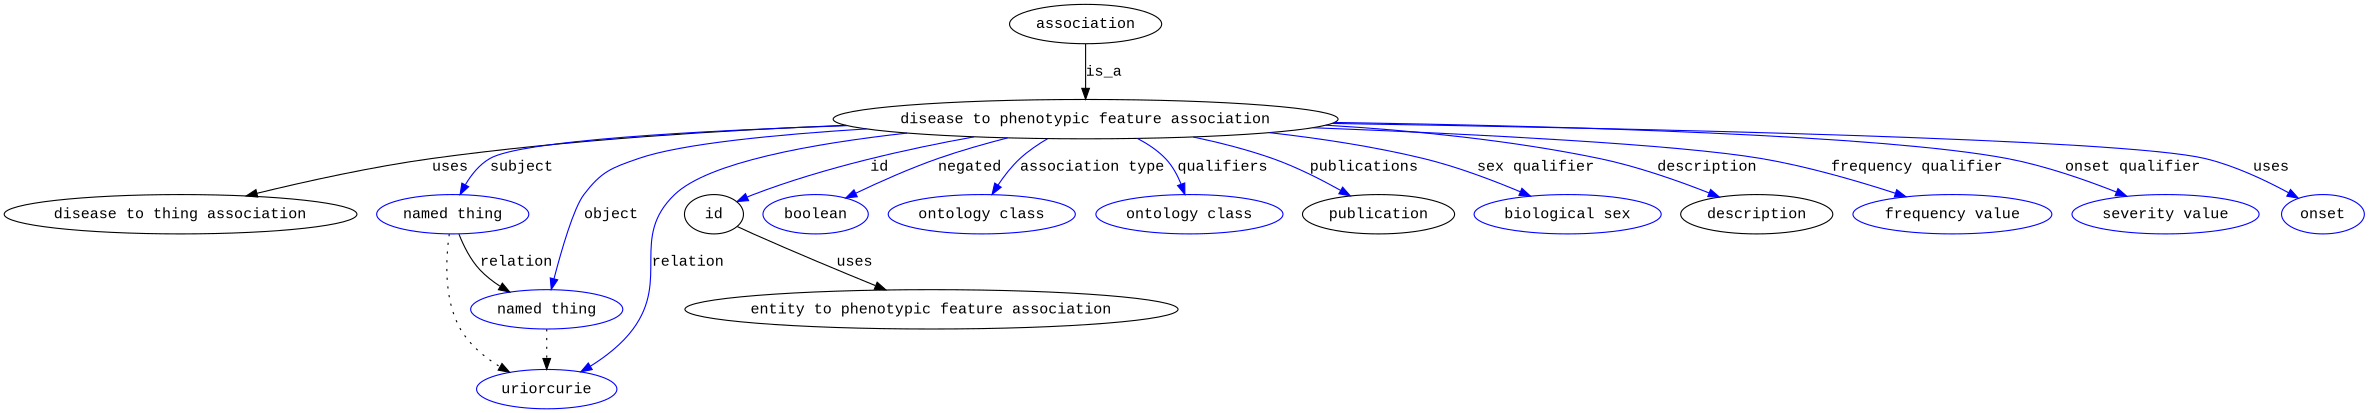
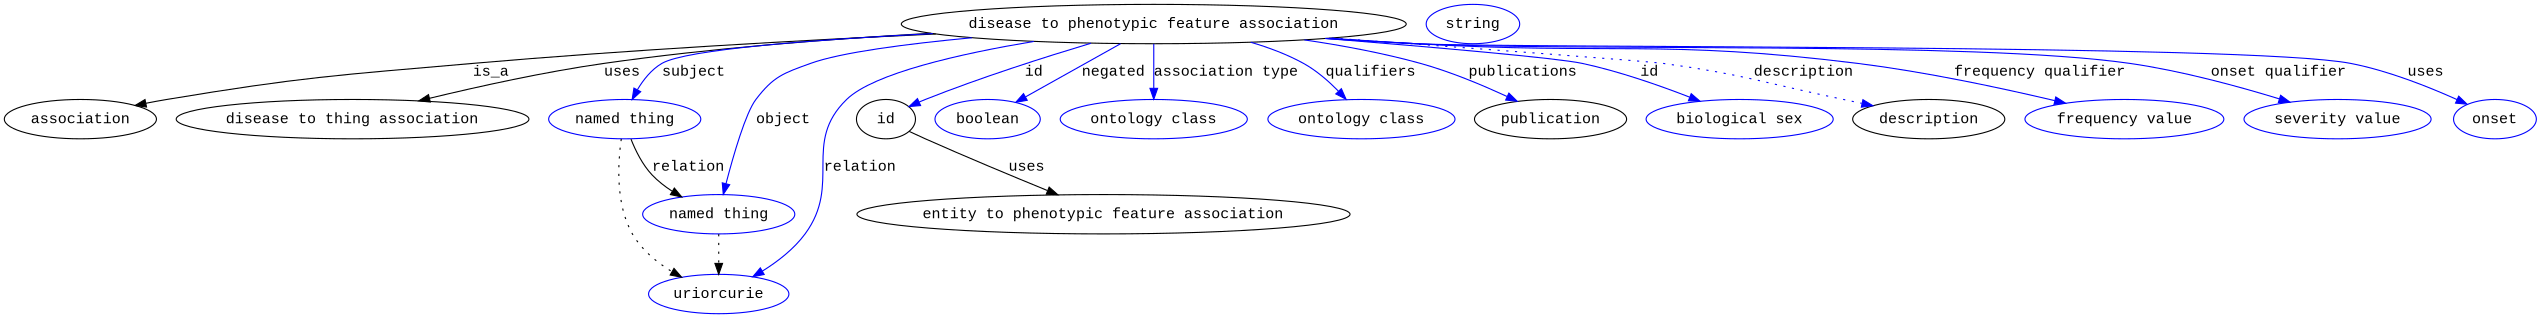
none -> (1473, 24)
(1086, 66) -> (540, 58)
(1520, 145) -> (1599, 58)
(1536, 167) -> (1649, 72)
